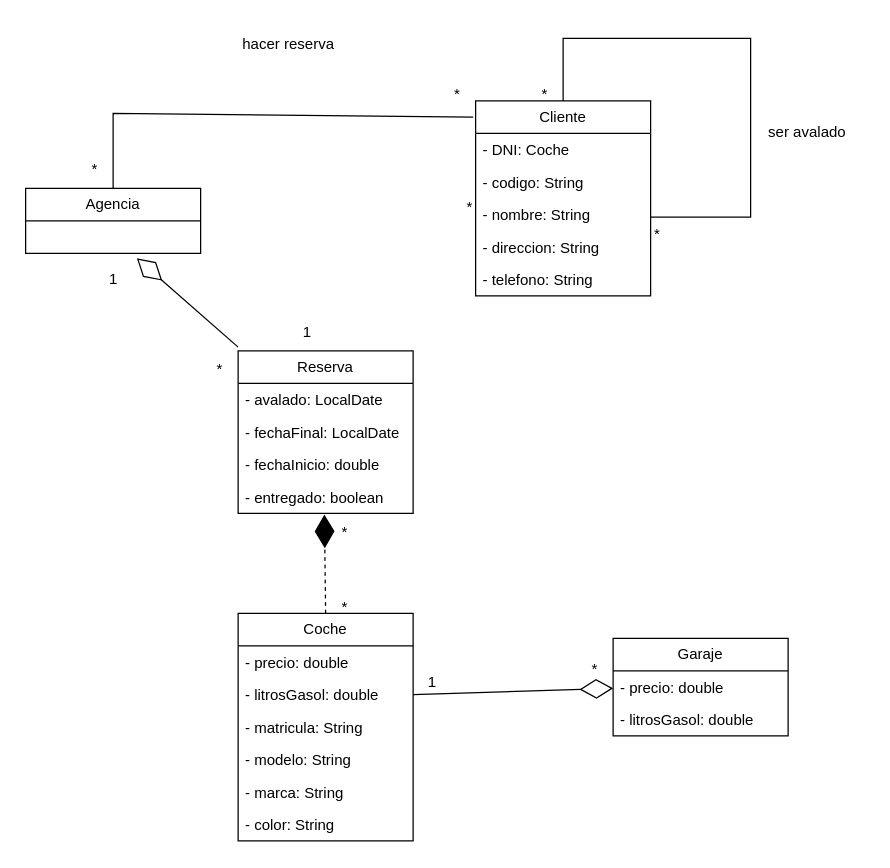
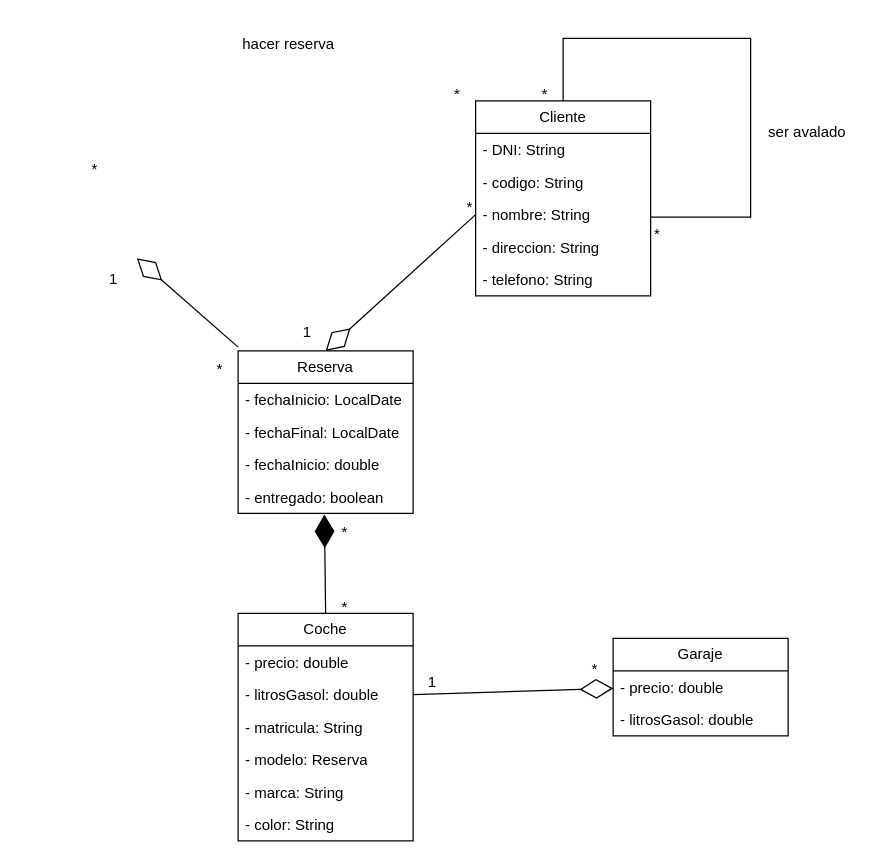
(256, 115) -> none
(528, 151) -> (530, 151)
(113, 221) -> none
none -> (413, 272)
(320, 401) -> (327, 410)
(325, 579) -> (325, 579)
(303, 761) -> (309, 761)
